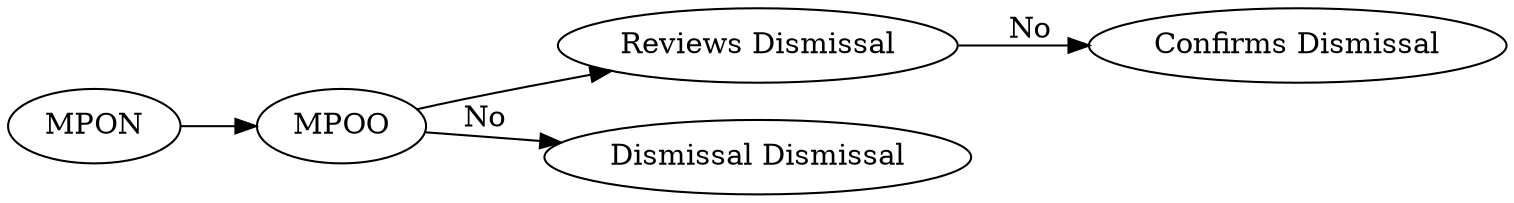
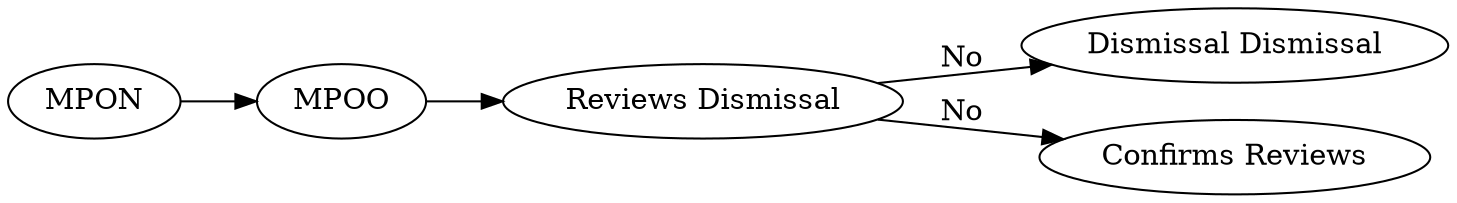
(1298, 45) -> (1235, 157)
(483, 137) -> (954, 75)
